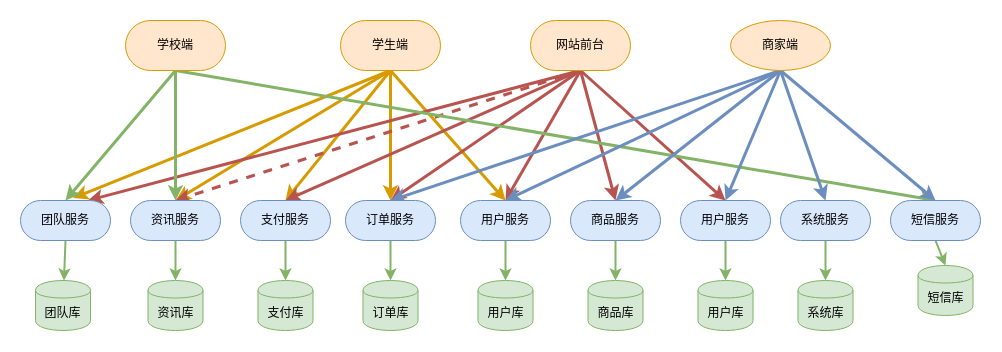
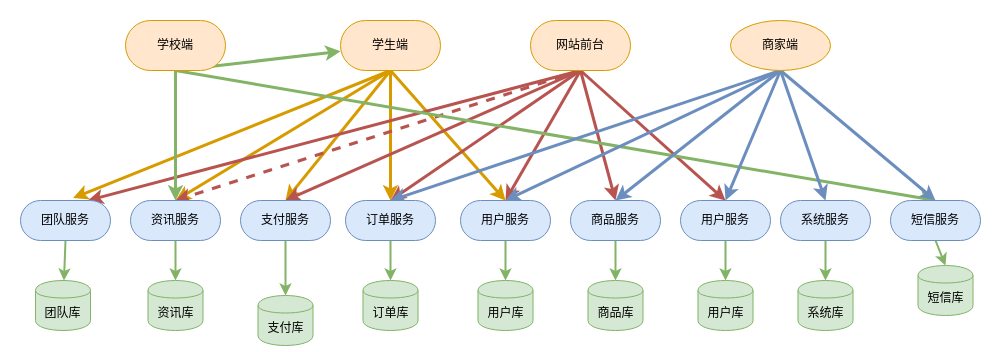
(122, 133) -> (271, 59)
(286, 306) -> (286, 321)
